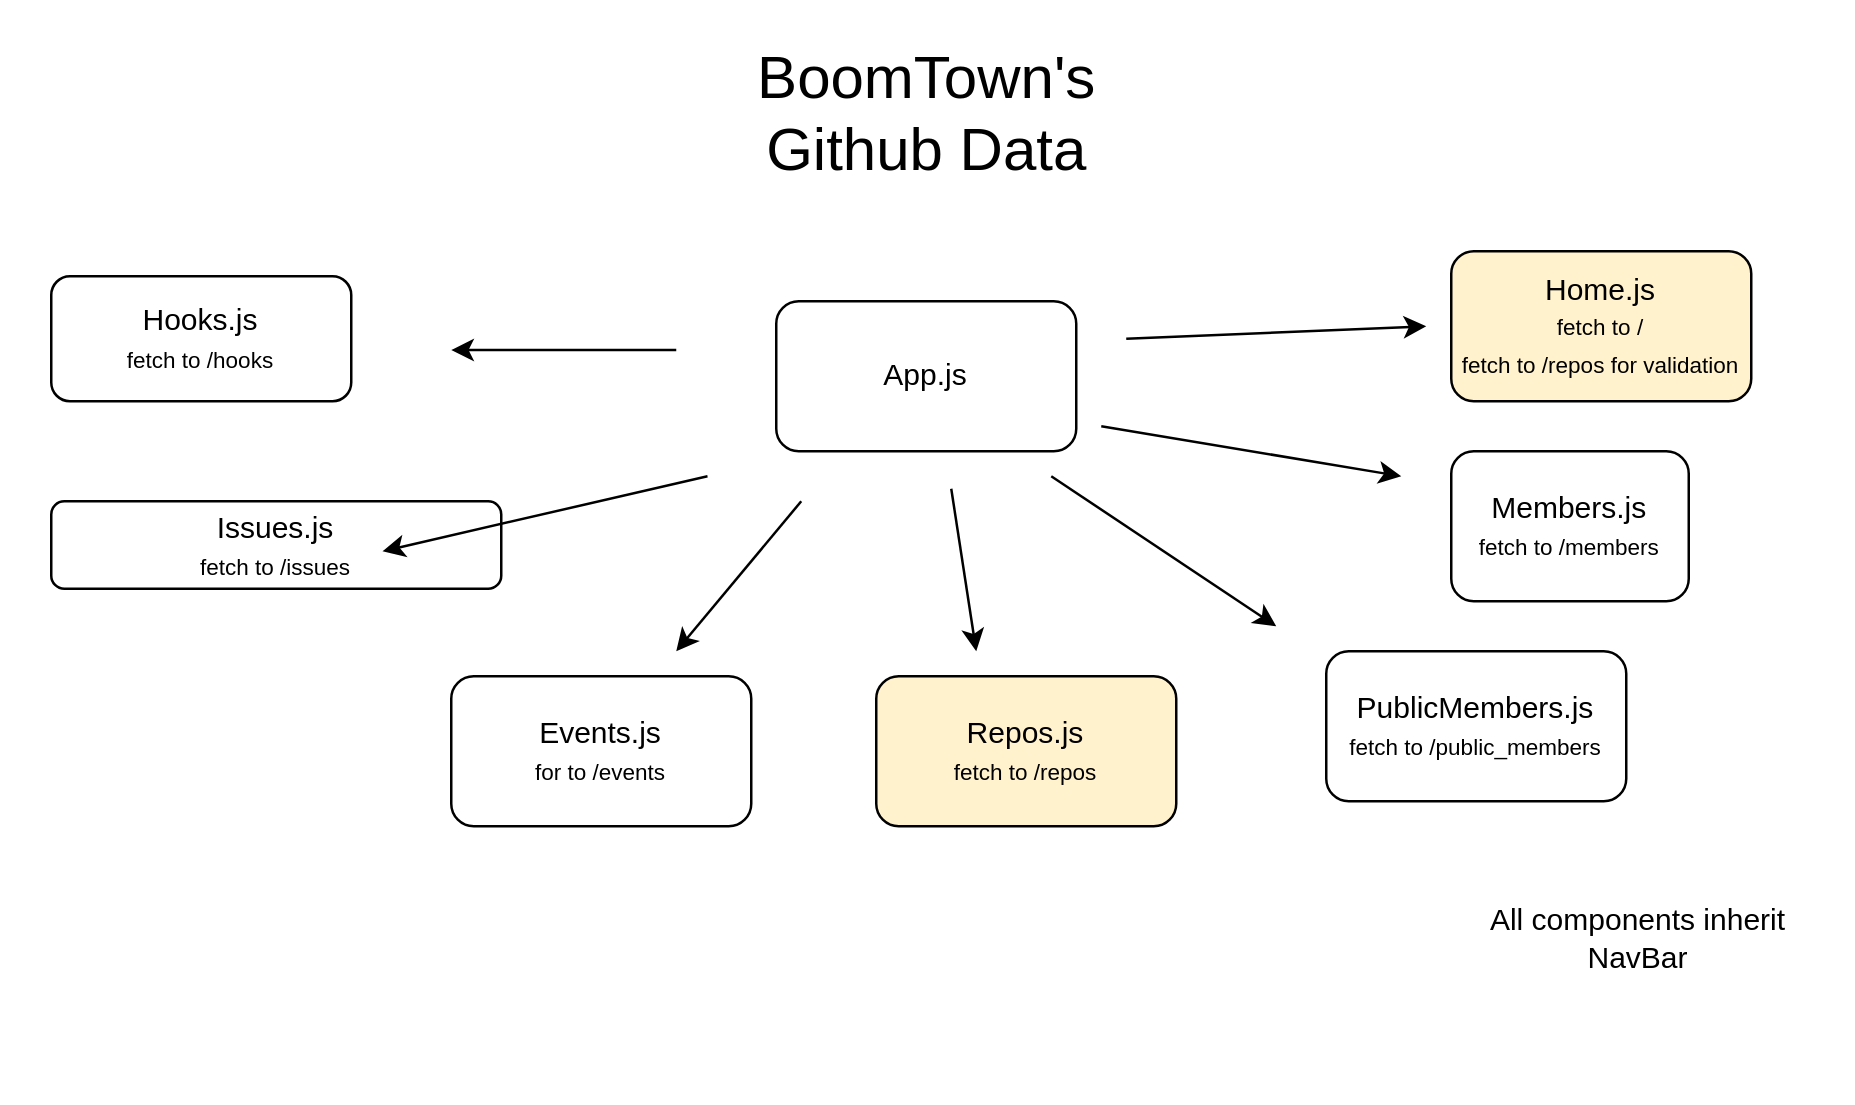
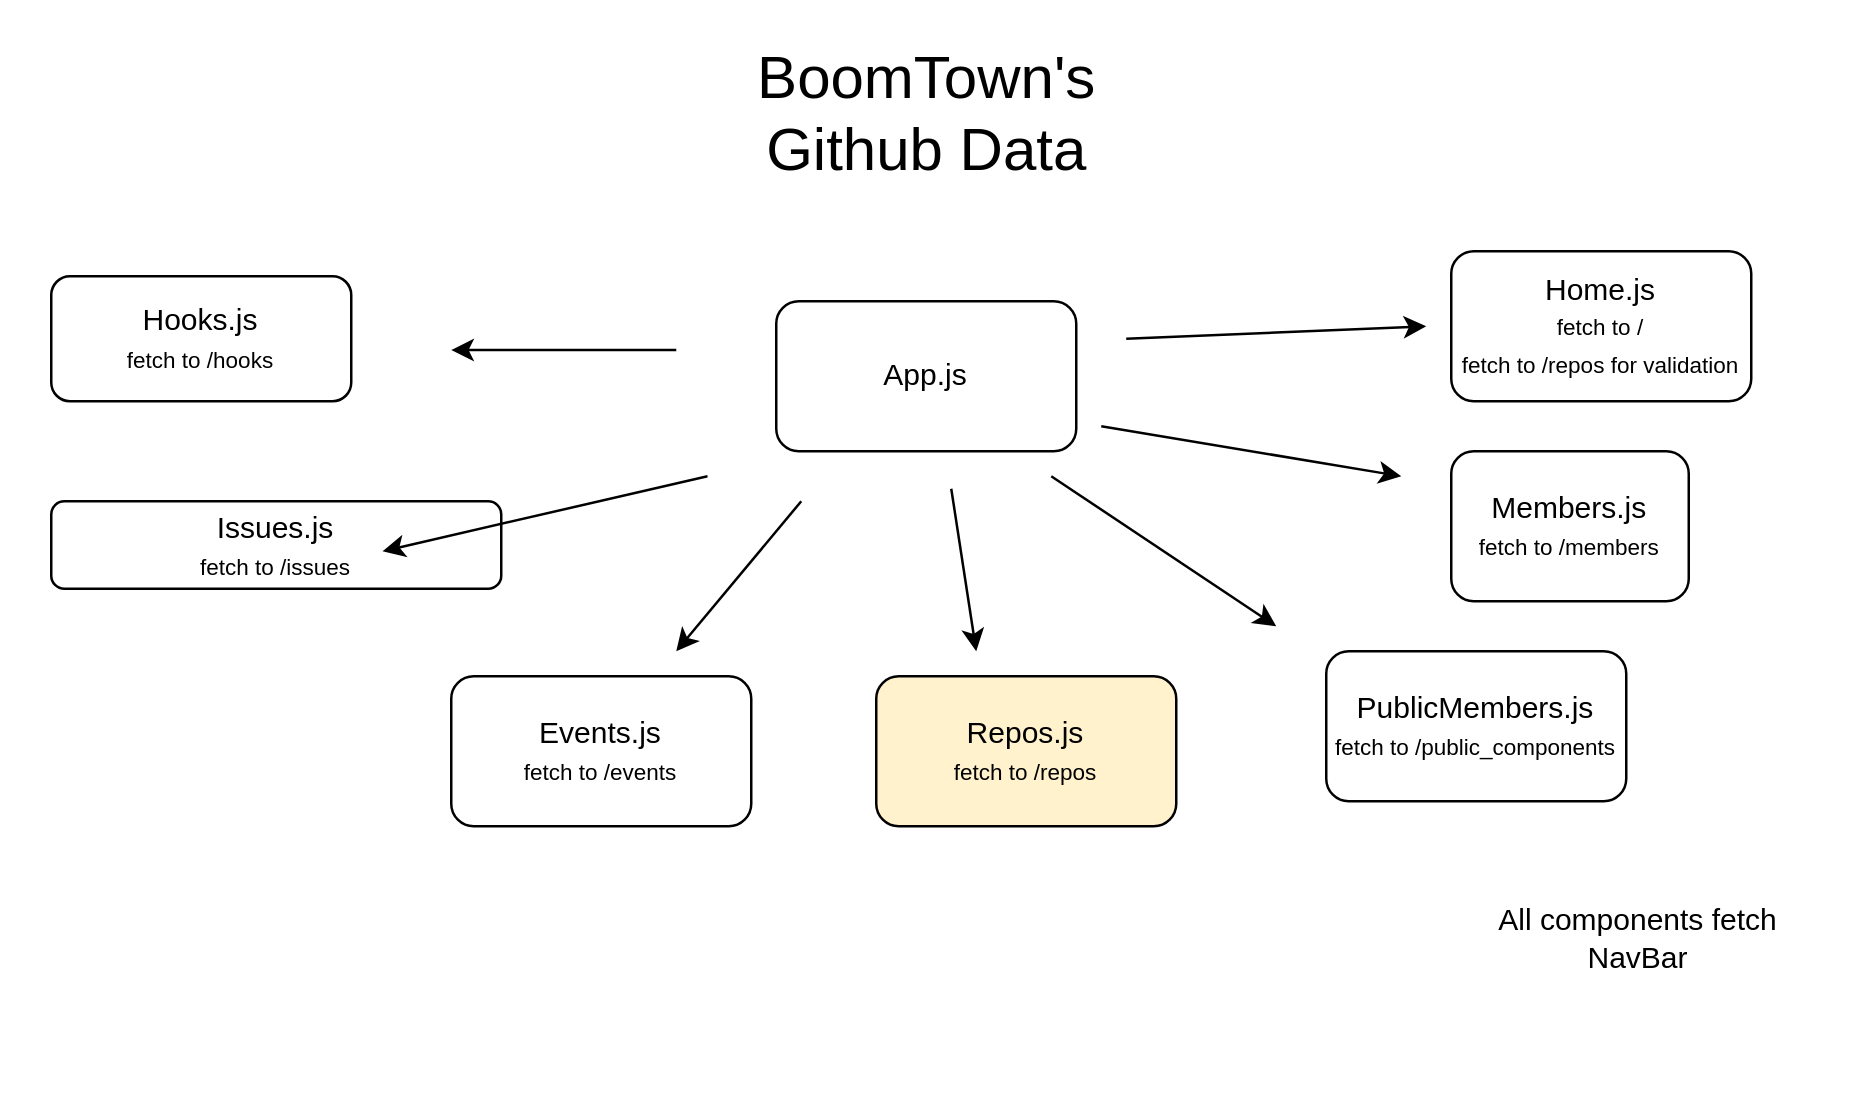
(1601, 326) -> (1601, 326)
(1476, 726) -> (1476, 726)
(601, 751) -> (601, 751)
(1639, 939) -> (1639, 939)
